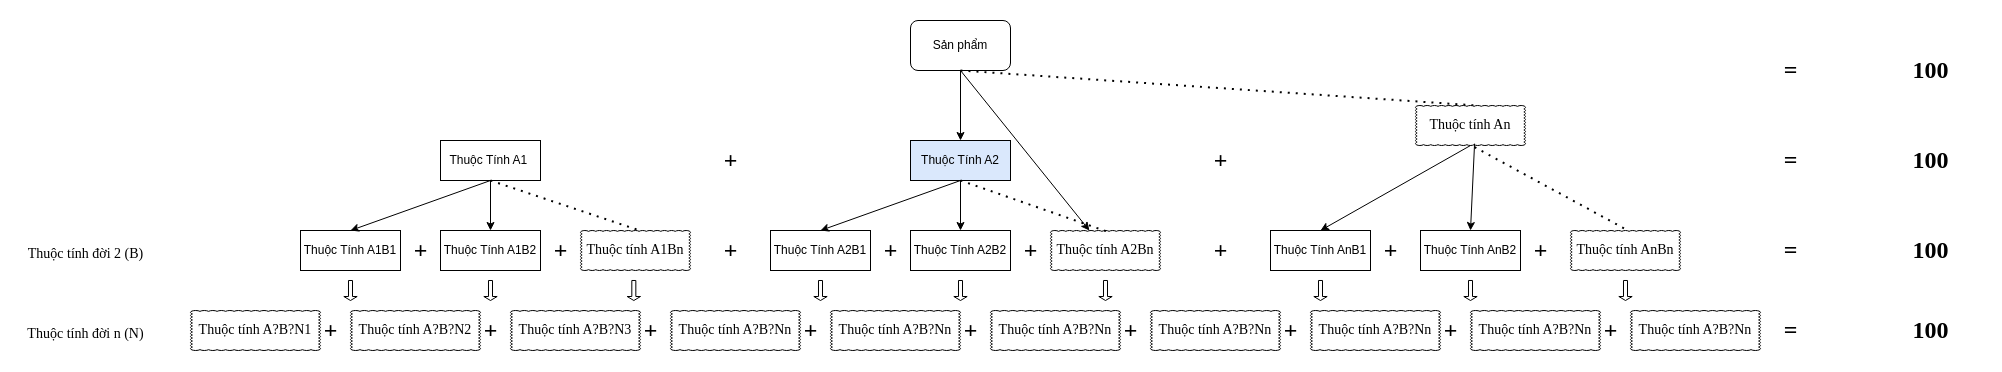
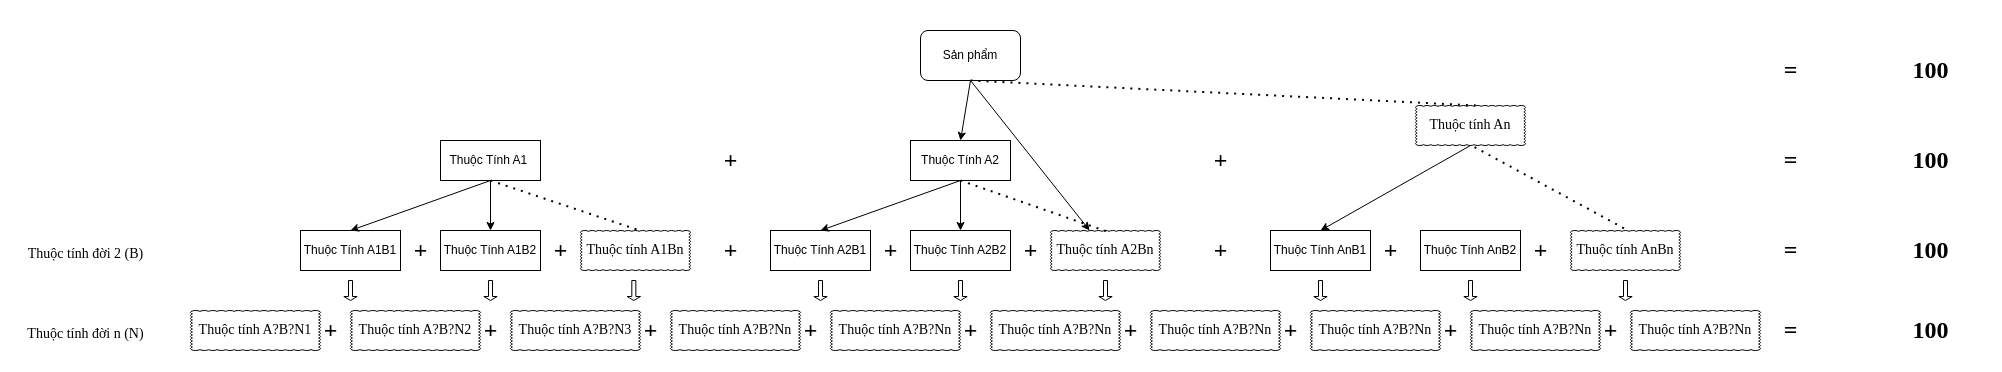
(961, 46) -> (971, 56)
(961, 161) -> (961, 161)
(1473, 184) -> none
